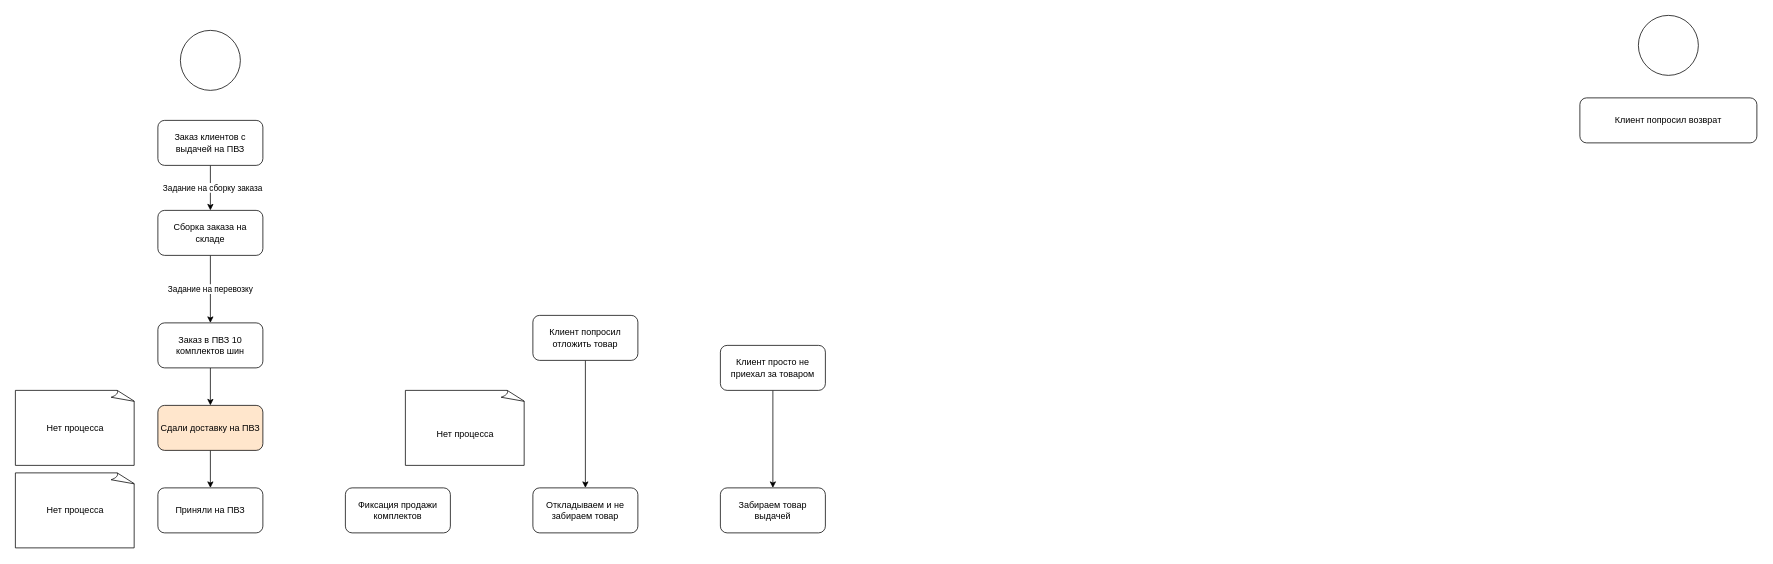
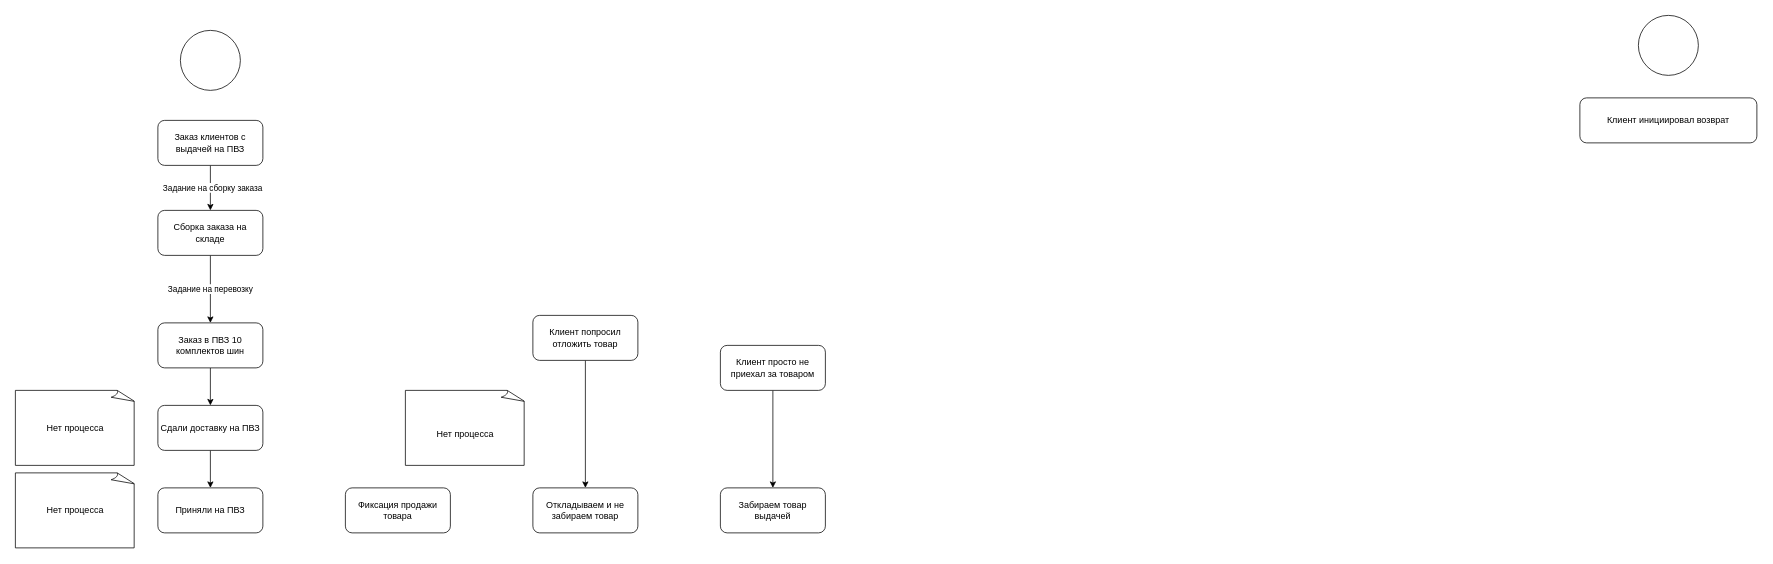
(1668, 120) -> (1668, 120)
(210, 428) -> (210, 428)
(398, 510) -> (398, 510)
